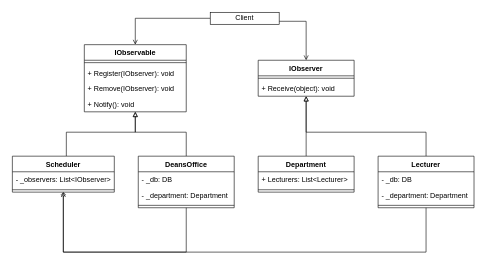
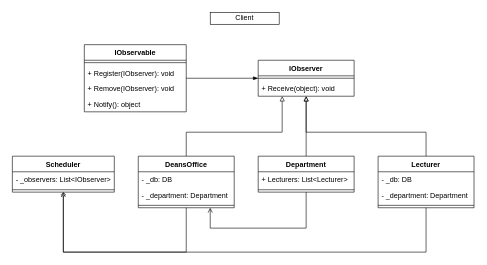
(160, 18) -> none
(306, 26) -> none
none -> (251, 78)
(115, 104) -> (120, 104)
(87, 132) -> none
(161, 132) -> none
none -> (250, 132)
none -> (266, 228)
